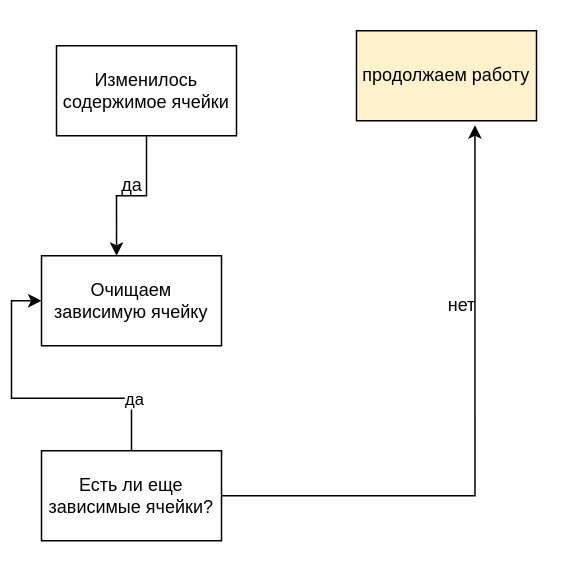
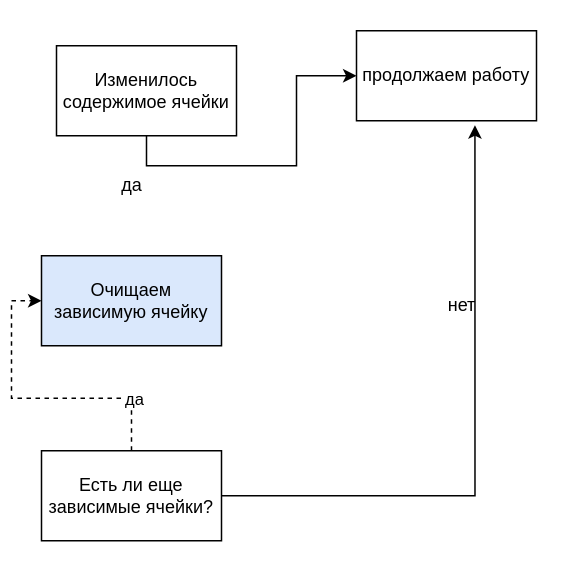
(446, 76) -> (446, 76)
(123, 196) -> (289, 166)
(131, 301) -> (131, 301)
(11, 398) -> (11, 398)
